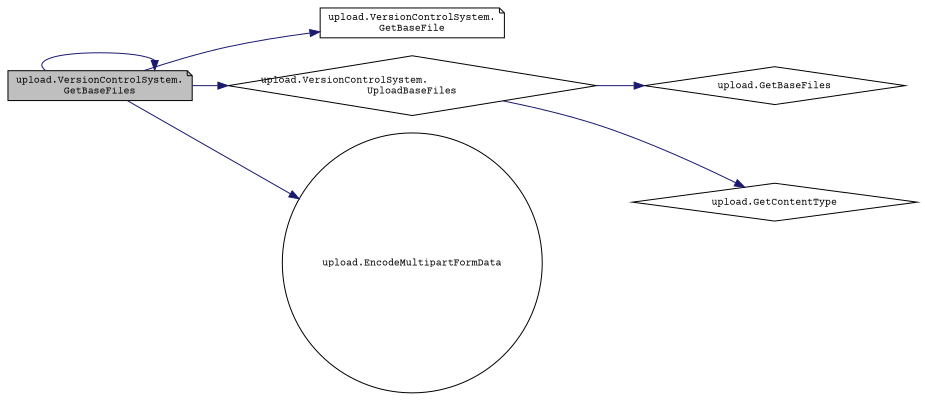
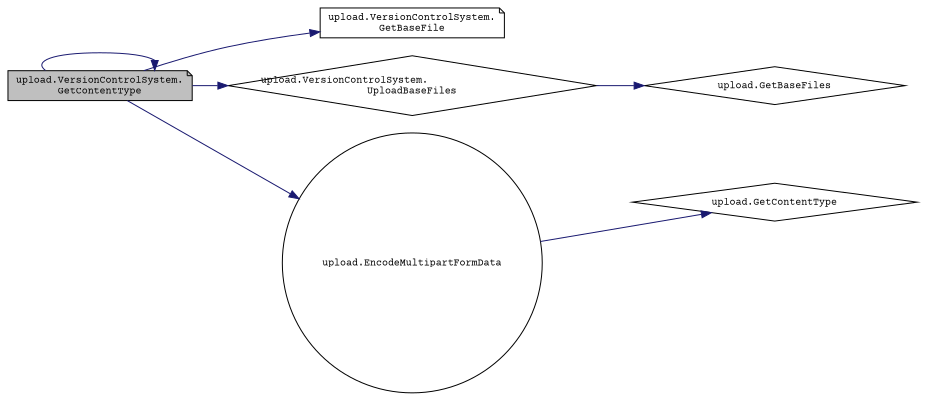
(100, 86) -> (100, 86)
(622, 133) -> (621, 228)
